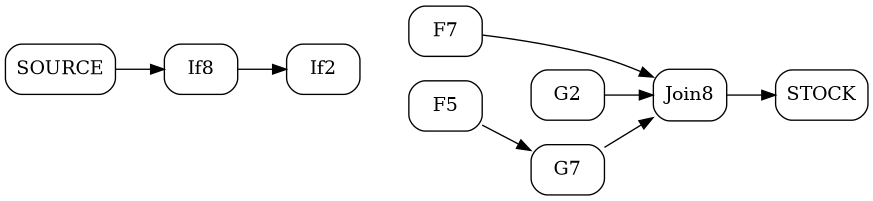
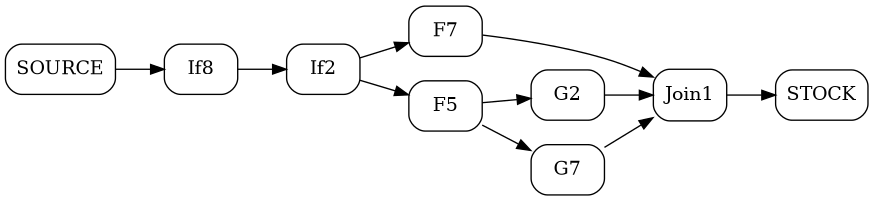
none -> (378, 52)
none -> (378, 86)
(690, 95) -> (690, 95)
none -> (500, 101)
